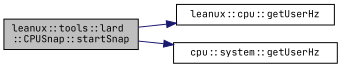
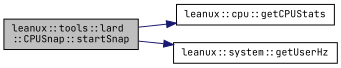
(255, 15) -> (255, 15)
(255, 53) -> (255, 53)
